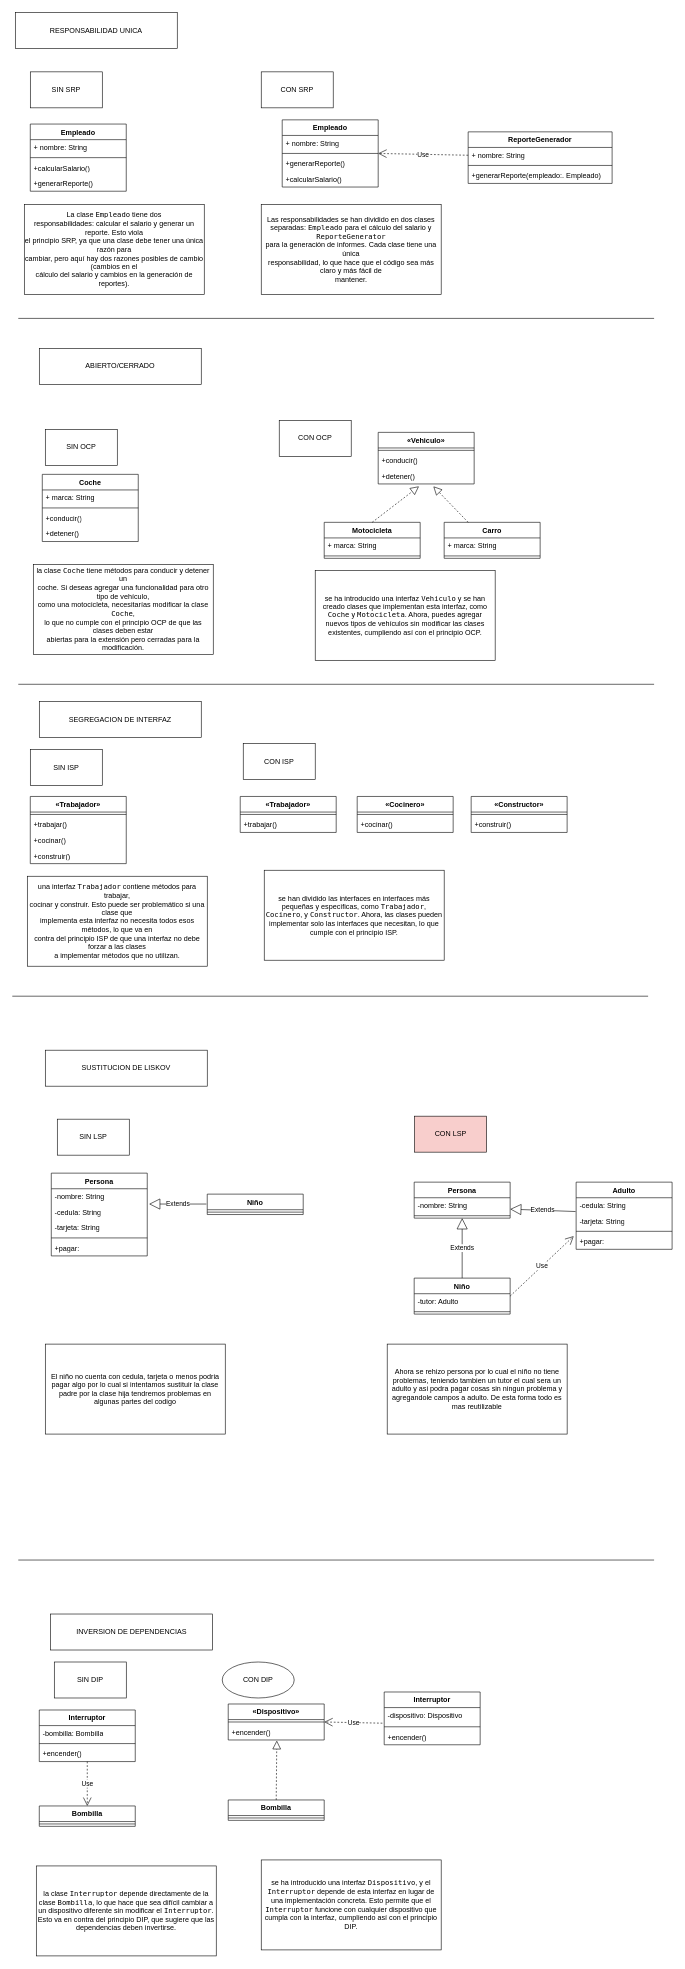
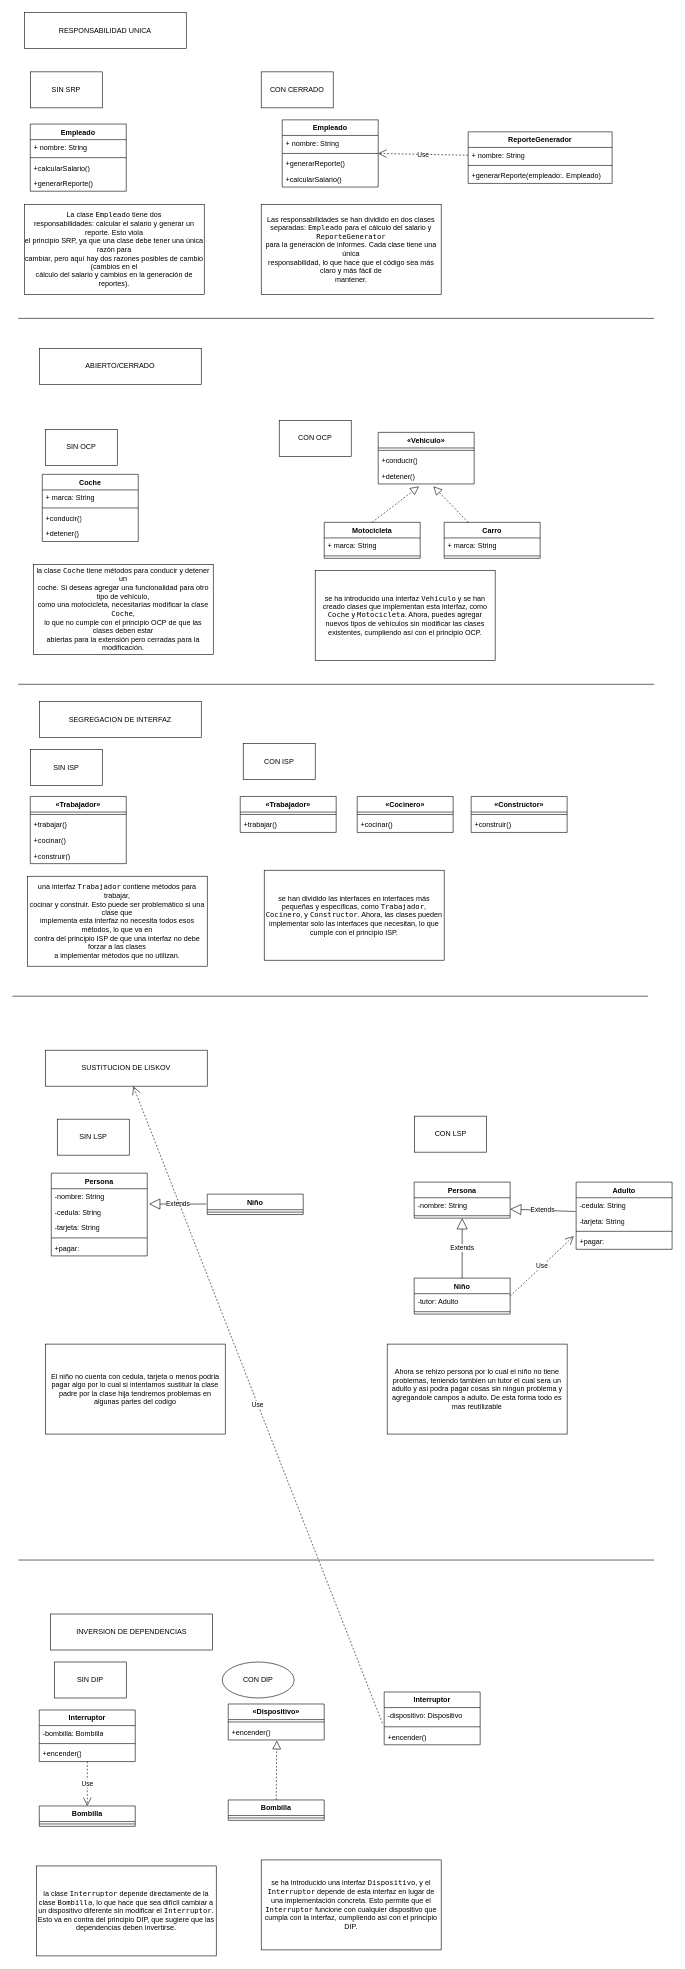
(96, 30) -> (105, 30)
(297, 90) -> (297, 90)
(451, 1134) -> (451, 1134)
(346, 1723) -> (261, 1414)
